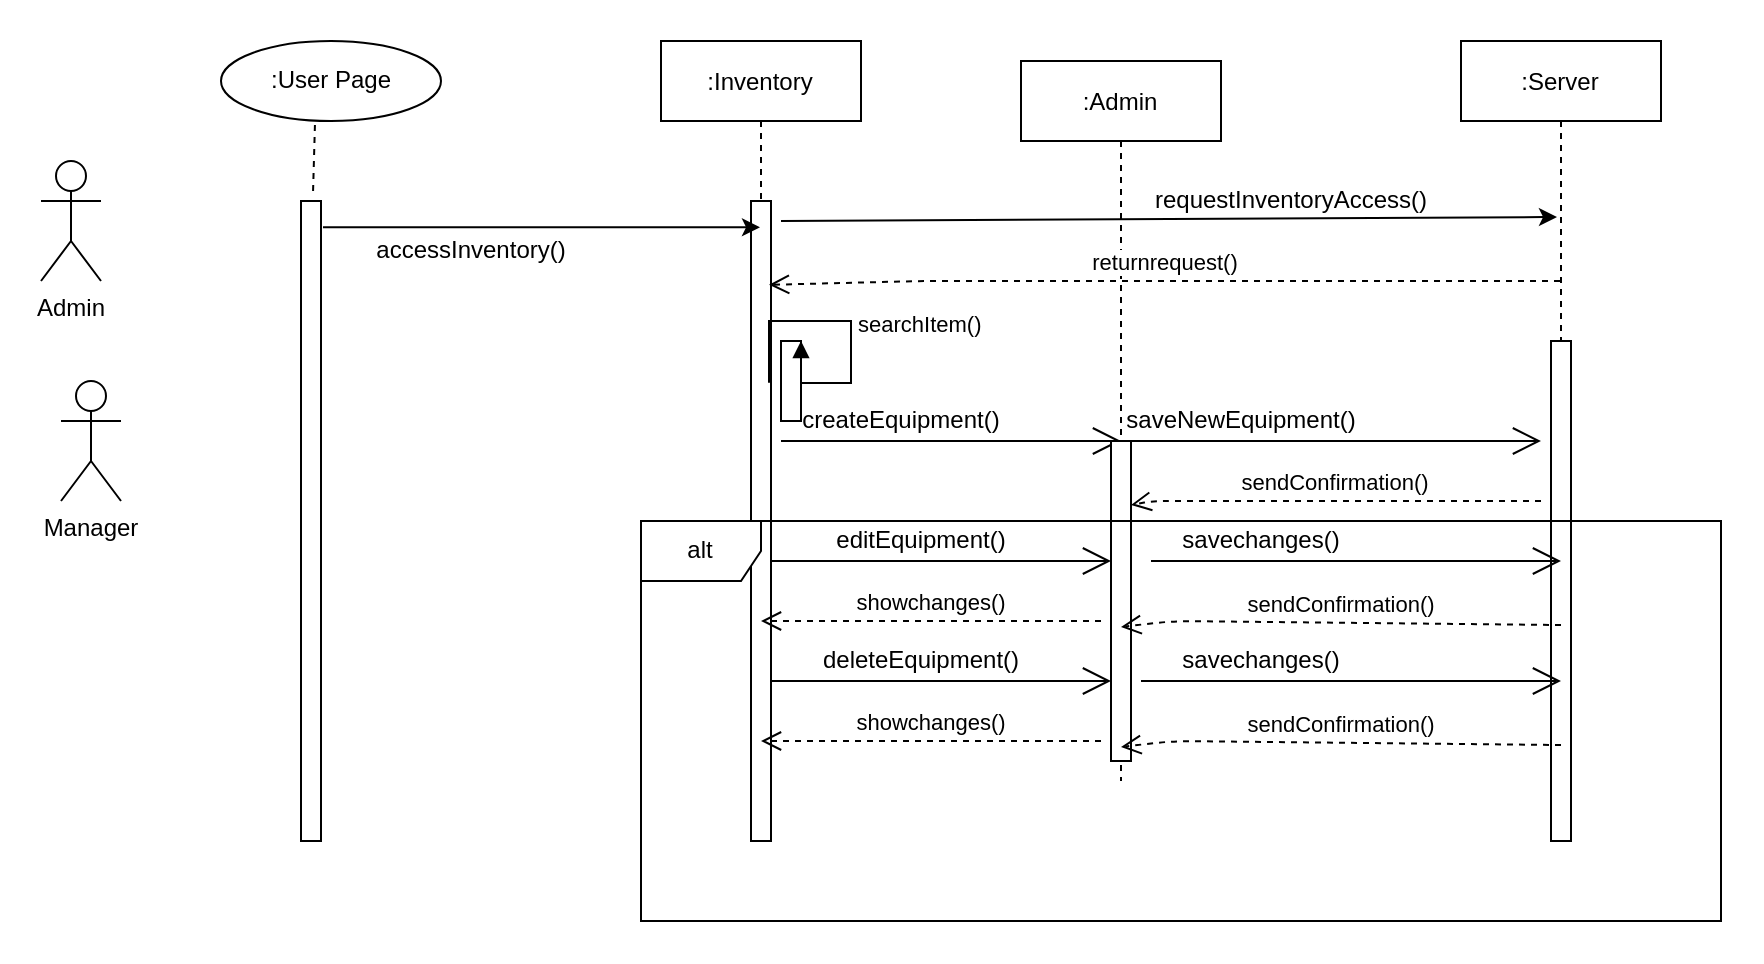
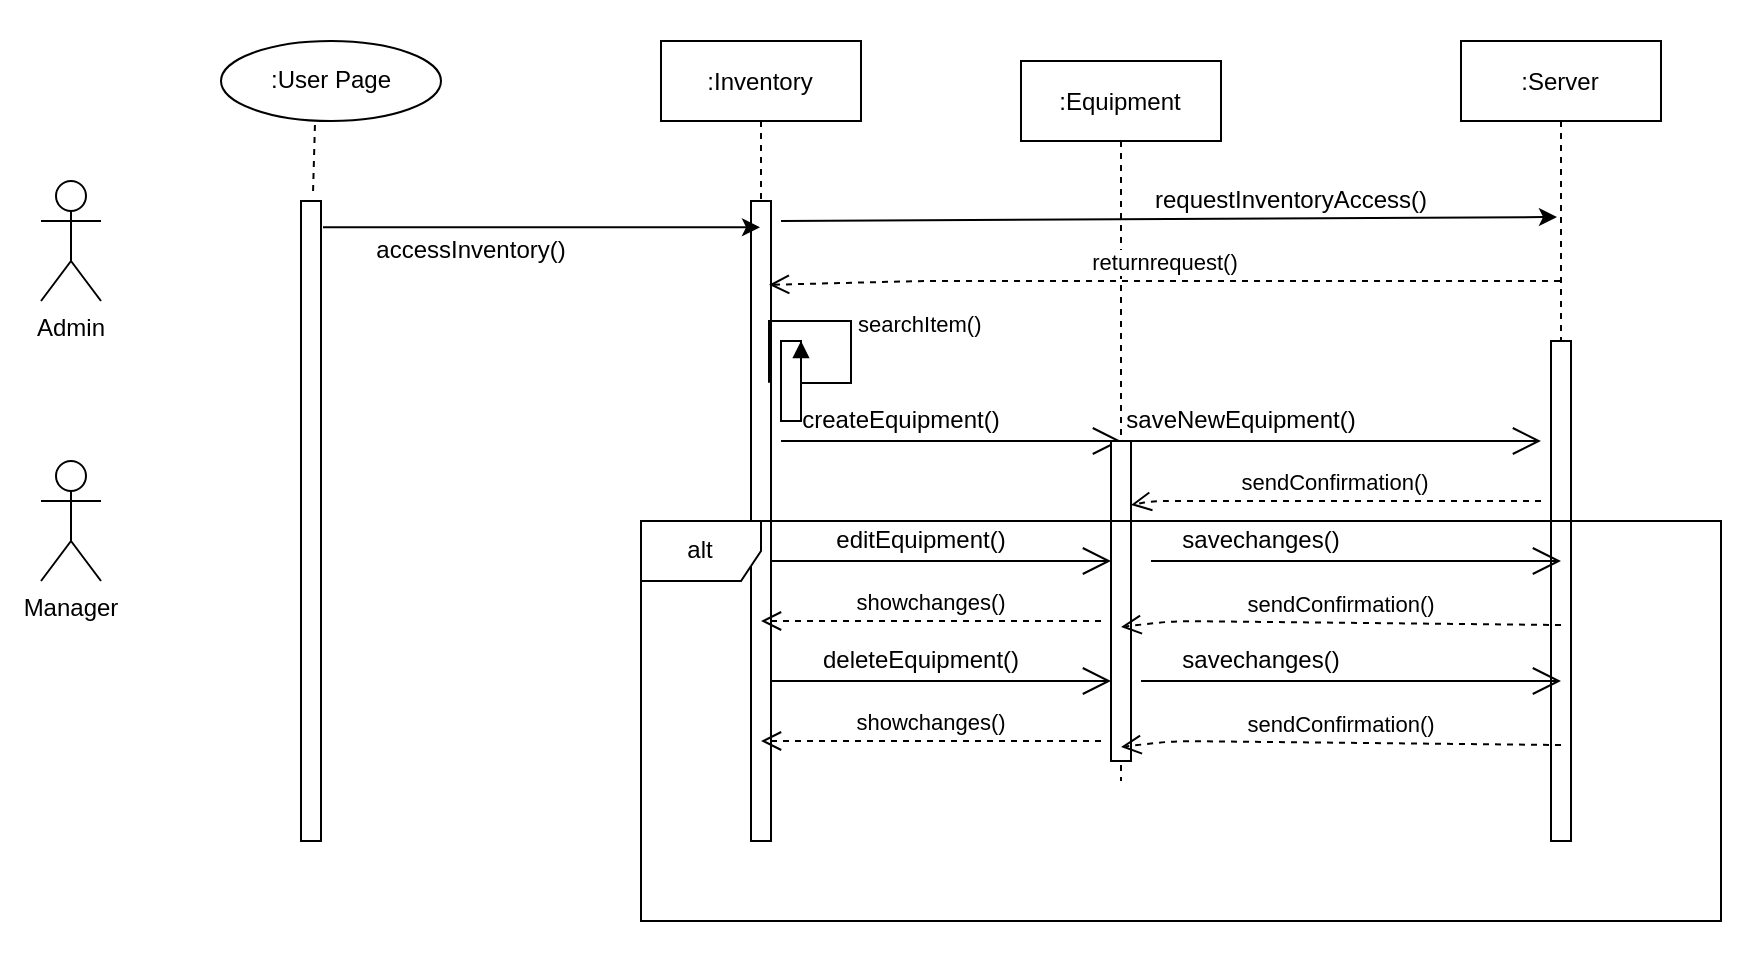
(1120, 102) -> (1120, 102)
(71, 221) -> (71, 241)
(91, 441) -> (71, 521)
